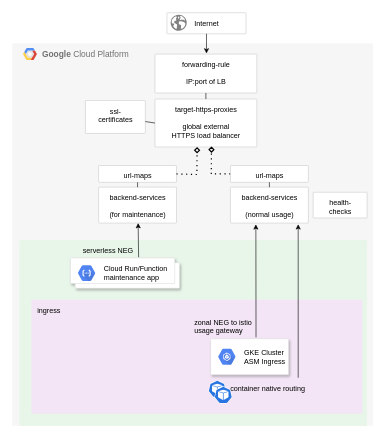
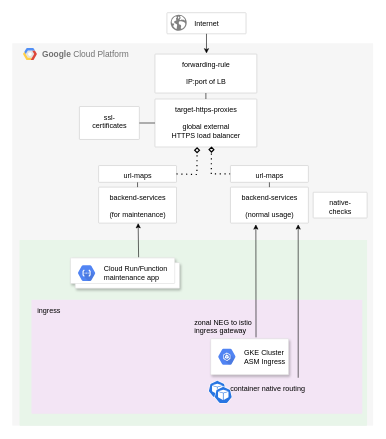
(116, 117) -> (110, 123)
(341, 208) -> (341, 208)
(112, 251) -> none
(225, 331) -> (225, 331)
